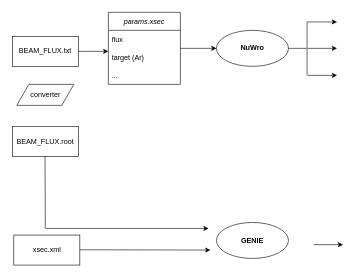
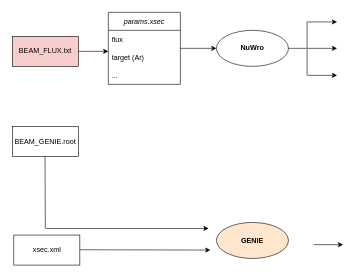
(45, 51) -> (45, 51)
(45, 95) -> none
(45, 141) -> (45, 141)
(252, 240) -> (252, 240)
